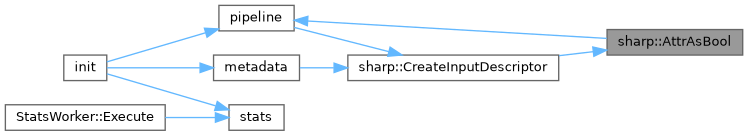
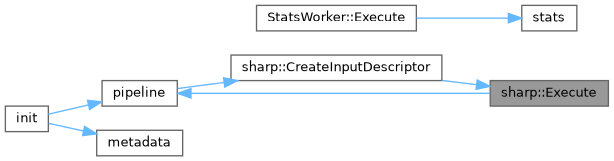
(675, 42) -> (549, 93)
(317, 68) -> none
(161, 90) -> none
